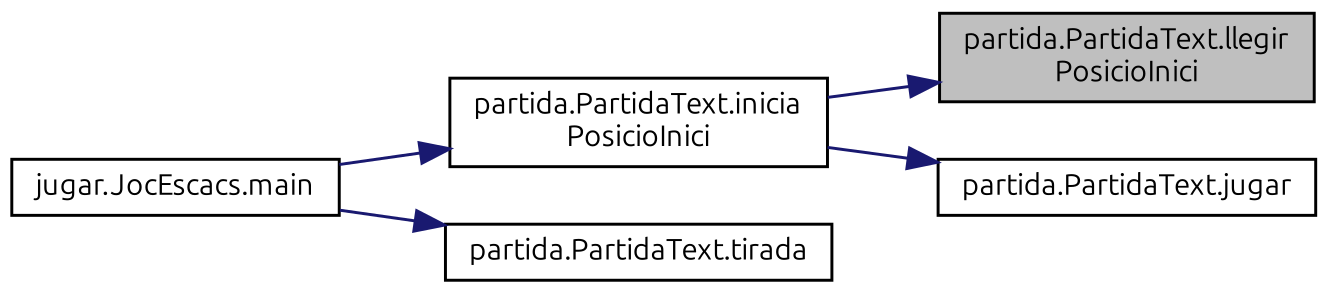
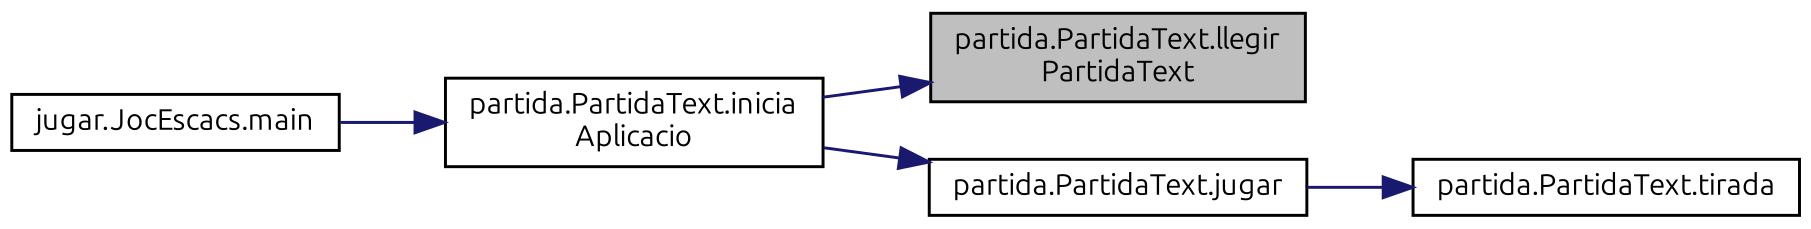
(1127, 58) -> (1118, 58)
(639, 122) -> (634, 122)
(377, 216) -> (1345, 187)
